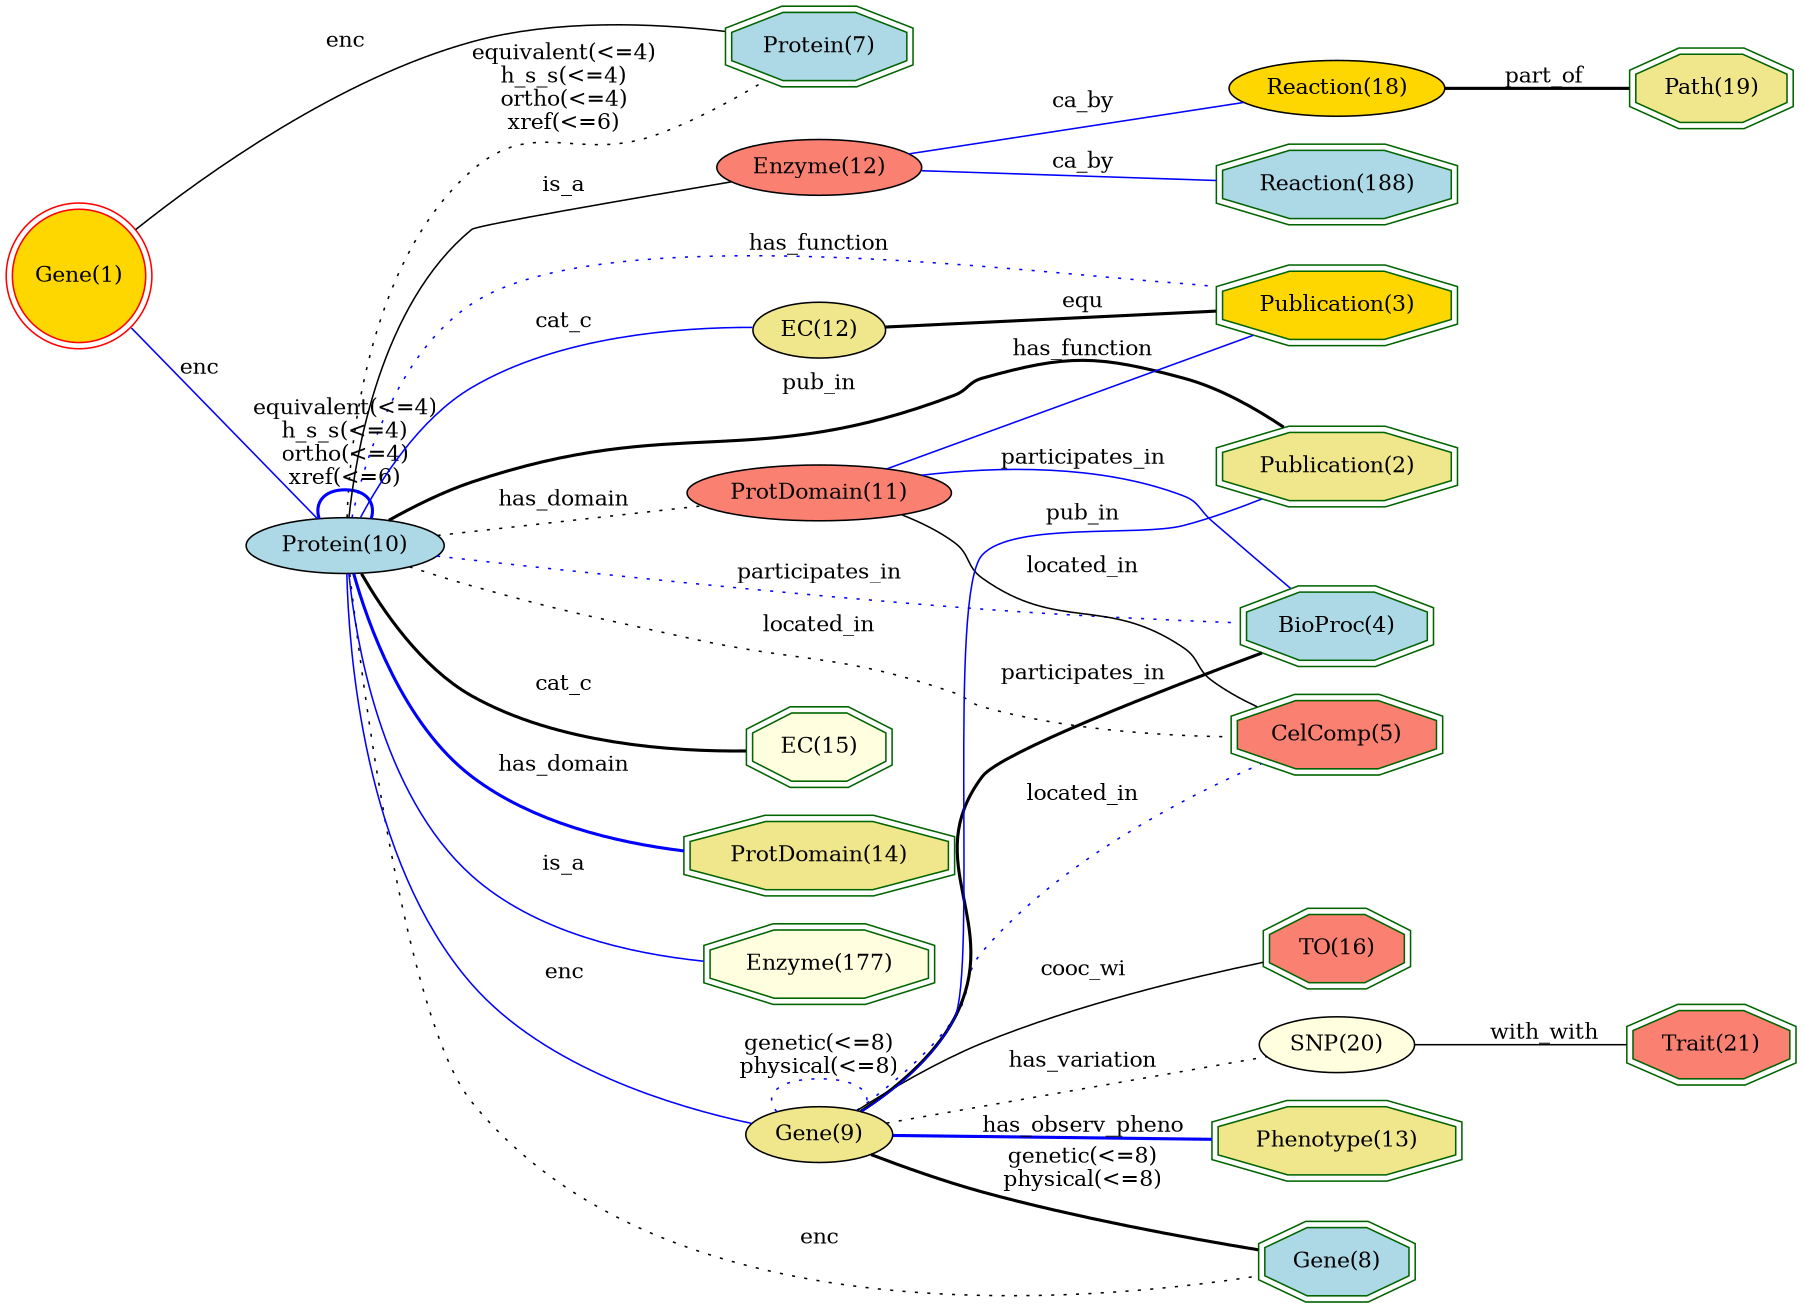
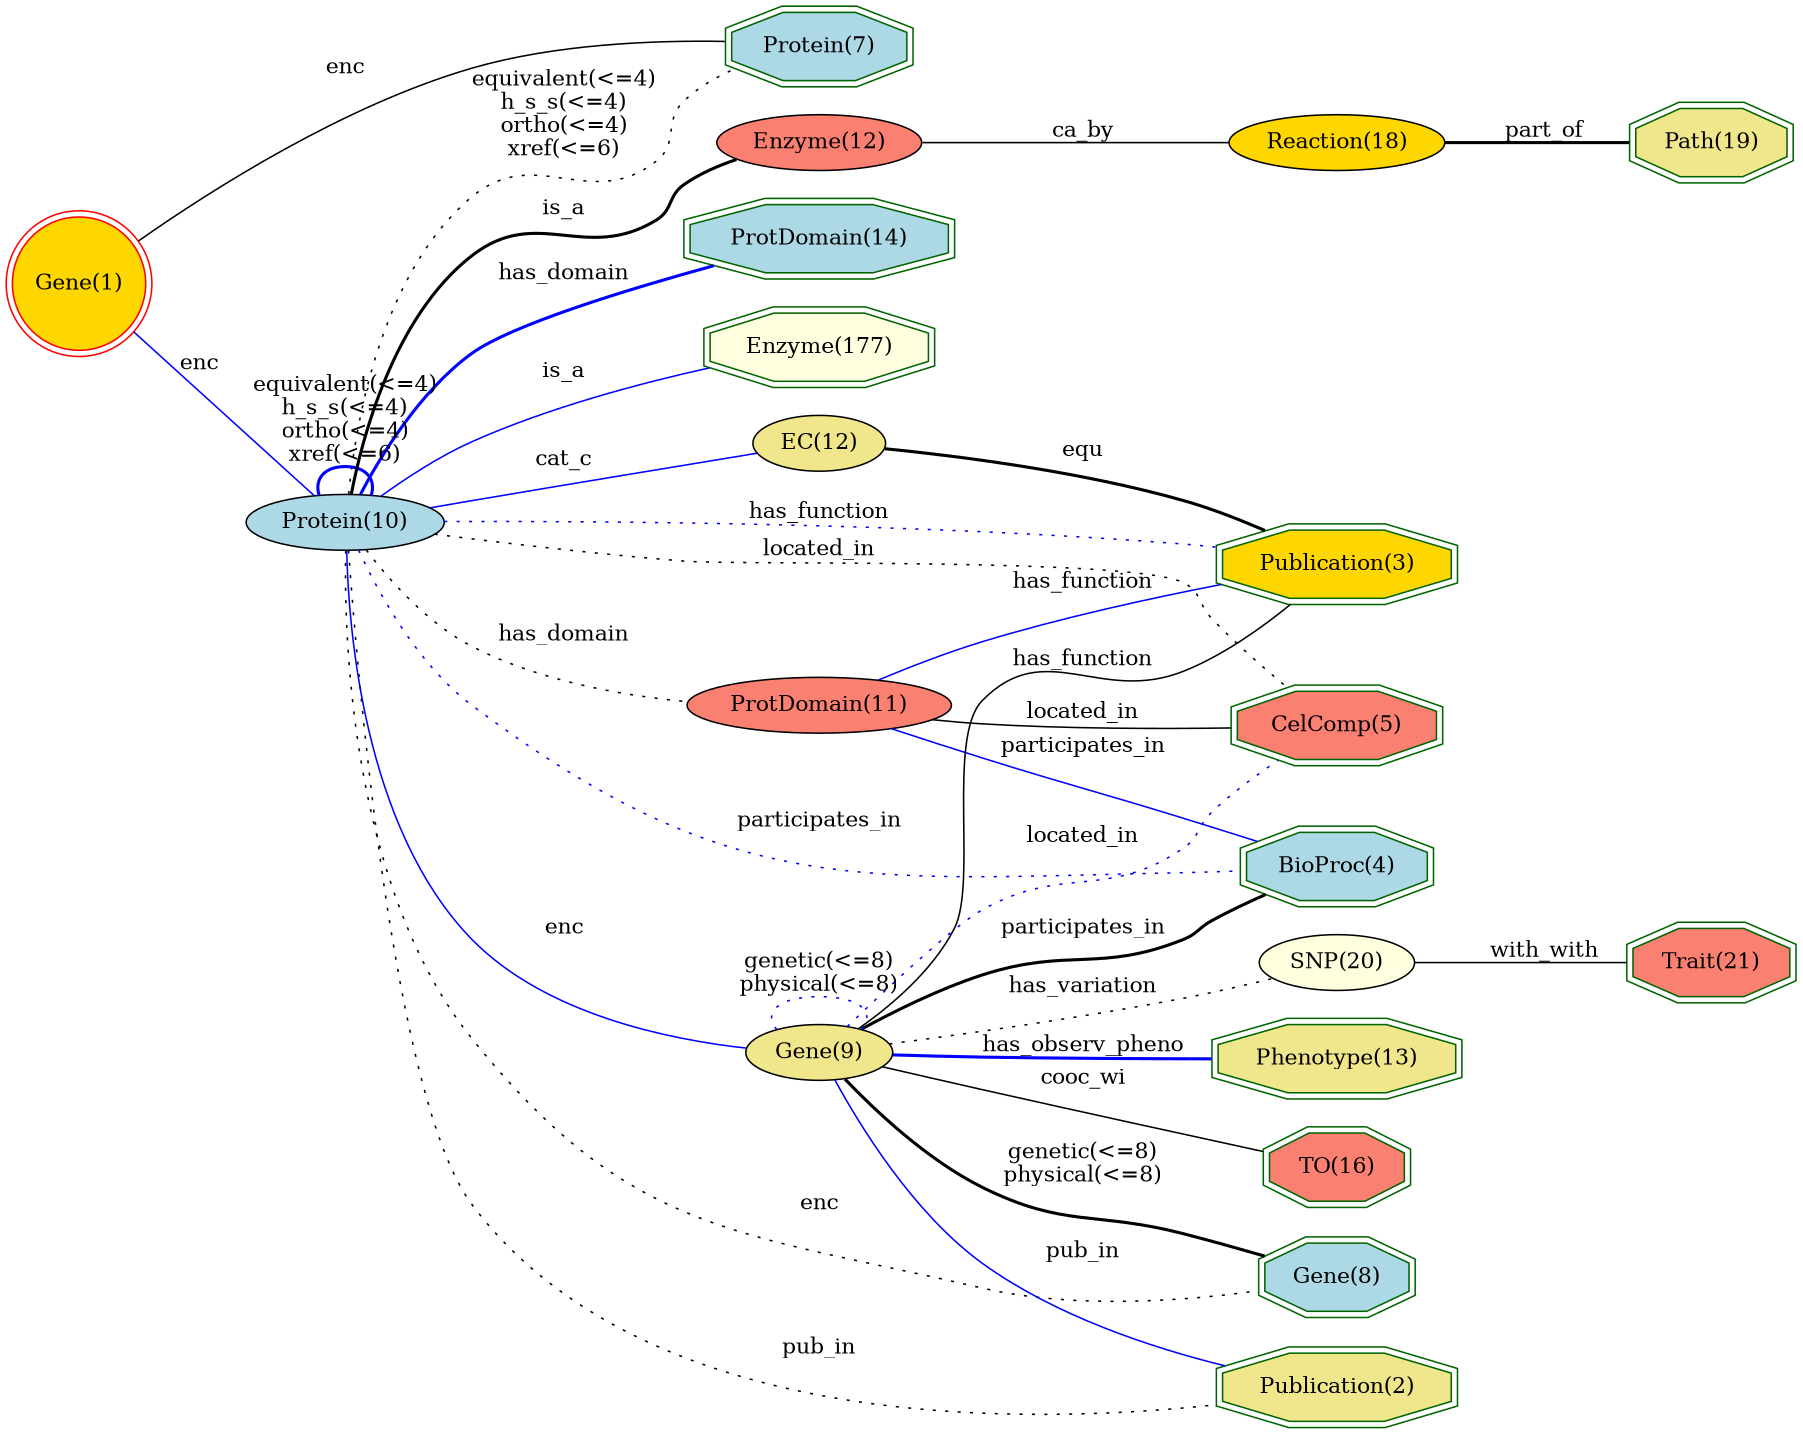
(1076, 128) -> (1076, 143)
(1337, 184) -> none
(452, 249) -> (482, 249)
(842, 427) -> (519, 1252)
none -> (969, 733)
(819, 747) -> none
(819, 856) -> (819, 239)
